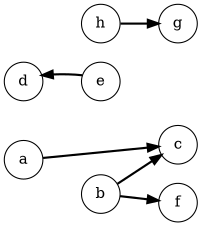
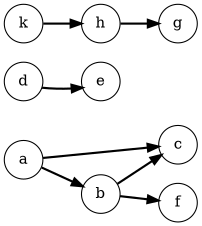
none -> (24, 24)
(68, 74) -> (57, 89)
none -> (57, 175)
